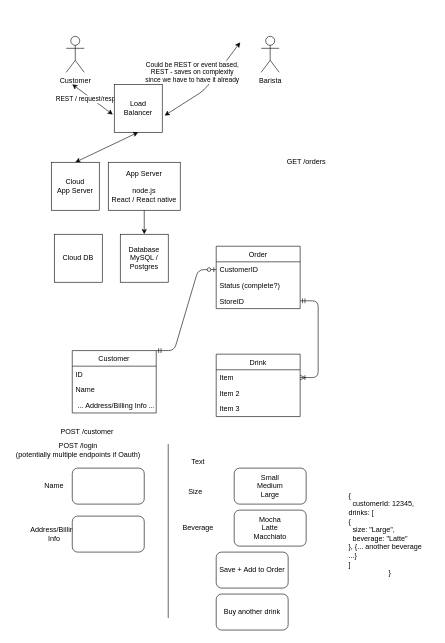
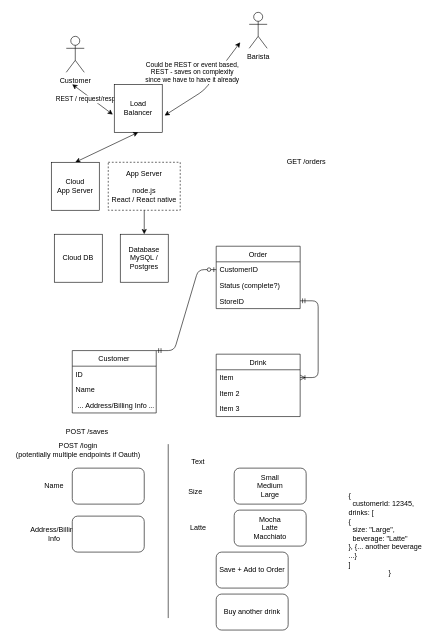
(270, 54) -> (258, 30)
(144, 186) -> (144, 186)
(87, 432) -> (87, 432)
(198, 528) -> (198, 528)
